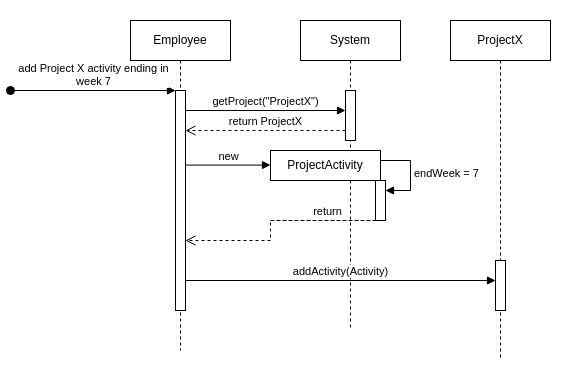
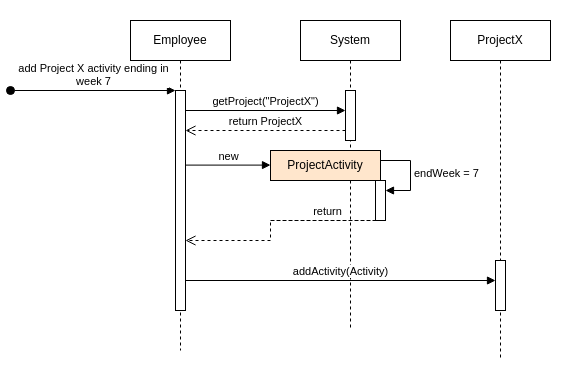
(326, 166) -> (326, 166)
